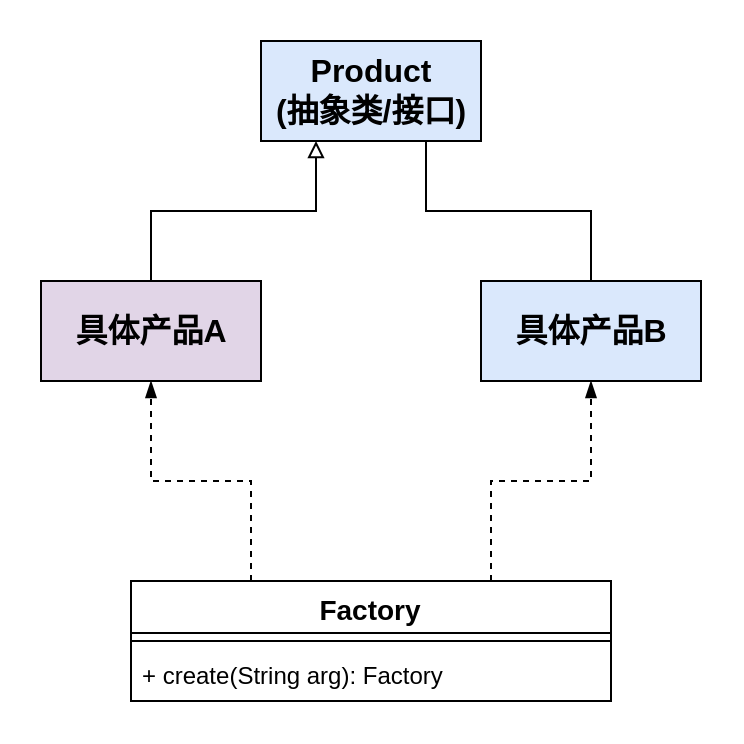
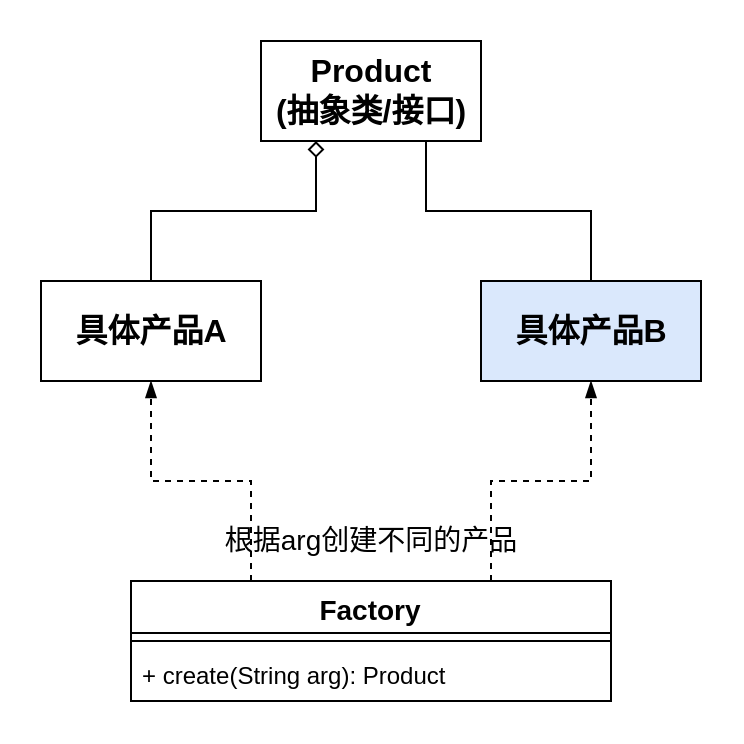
(371, 91) -> (371, 91)
(316, 158) -> (316, 158)
(151, 331) -> (151, 331)
none -> (371, 541)
(321, 676) -> (321, 676)
